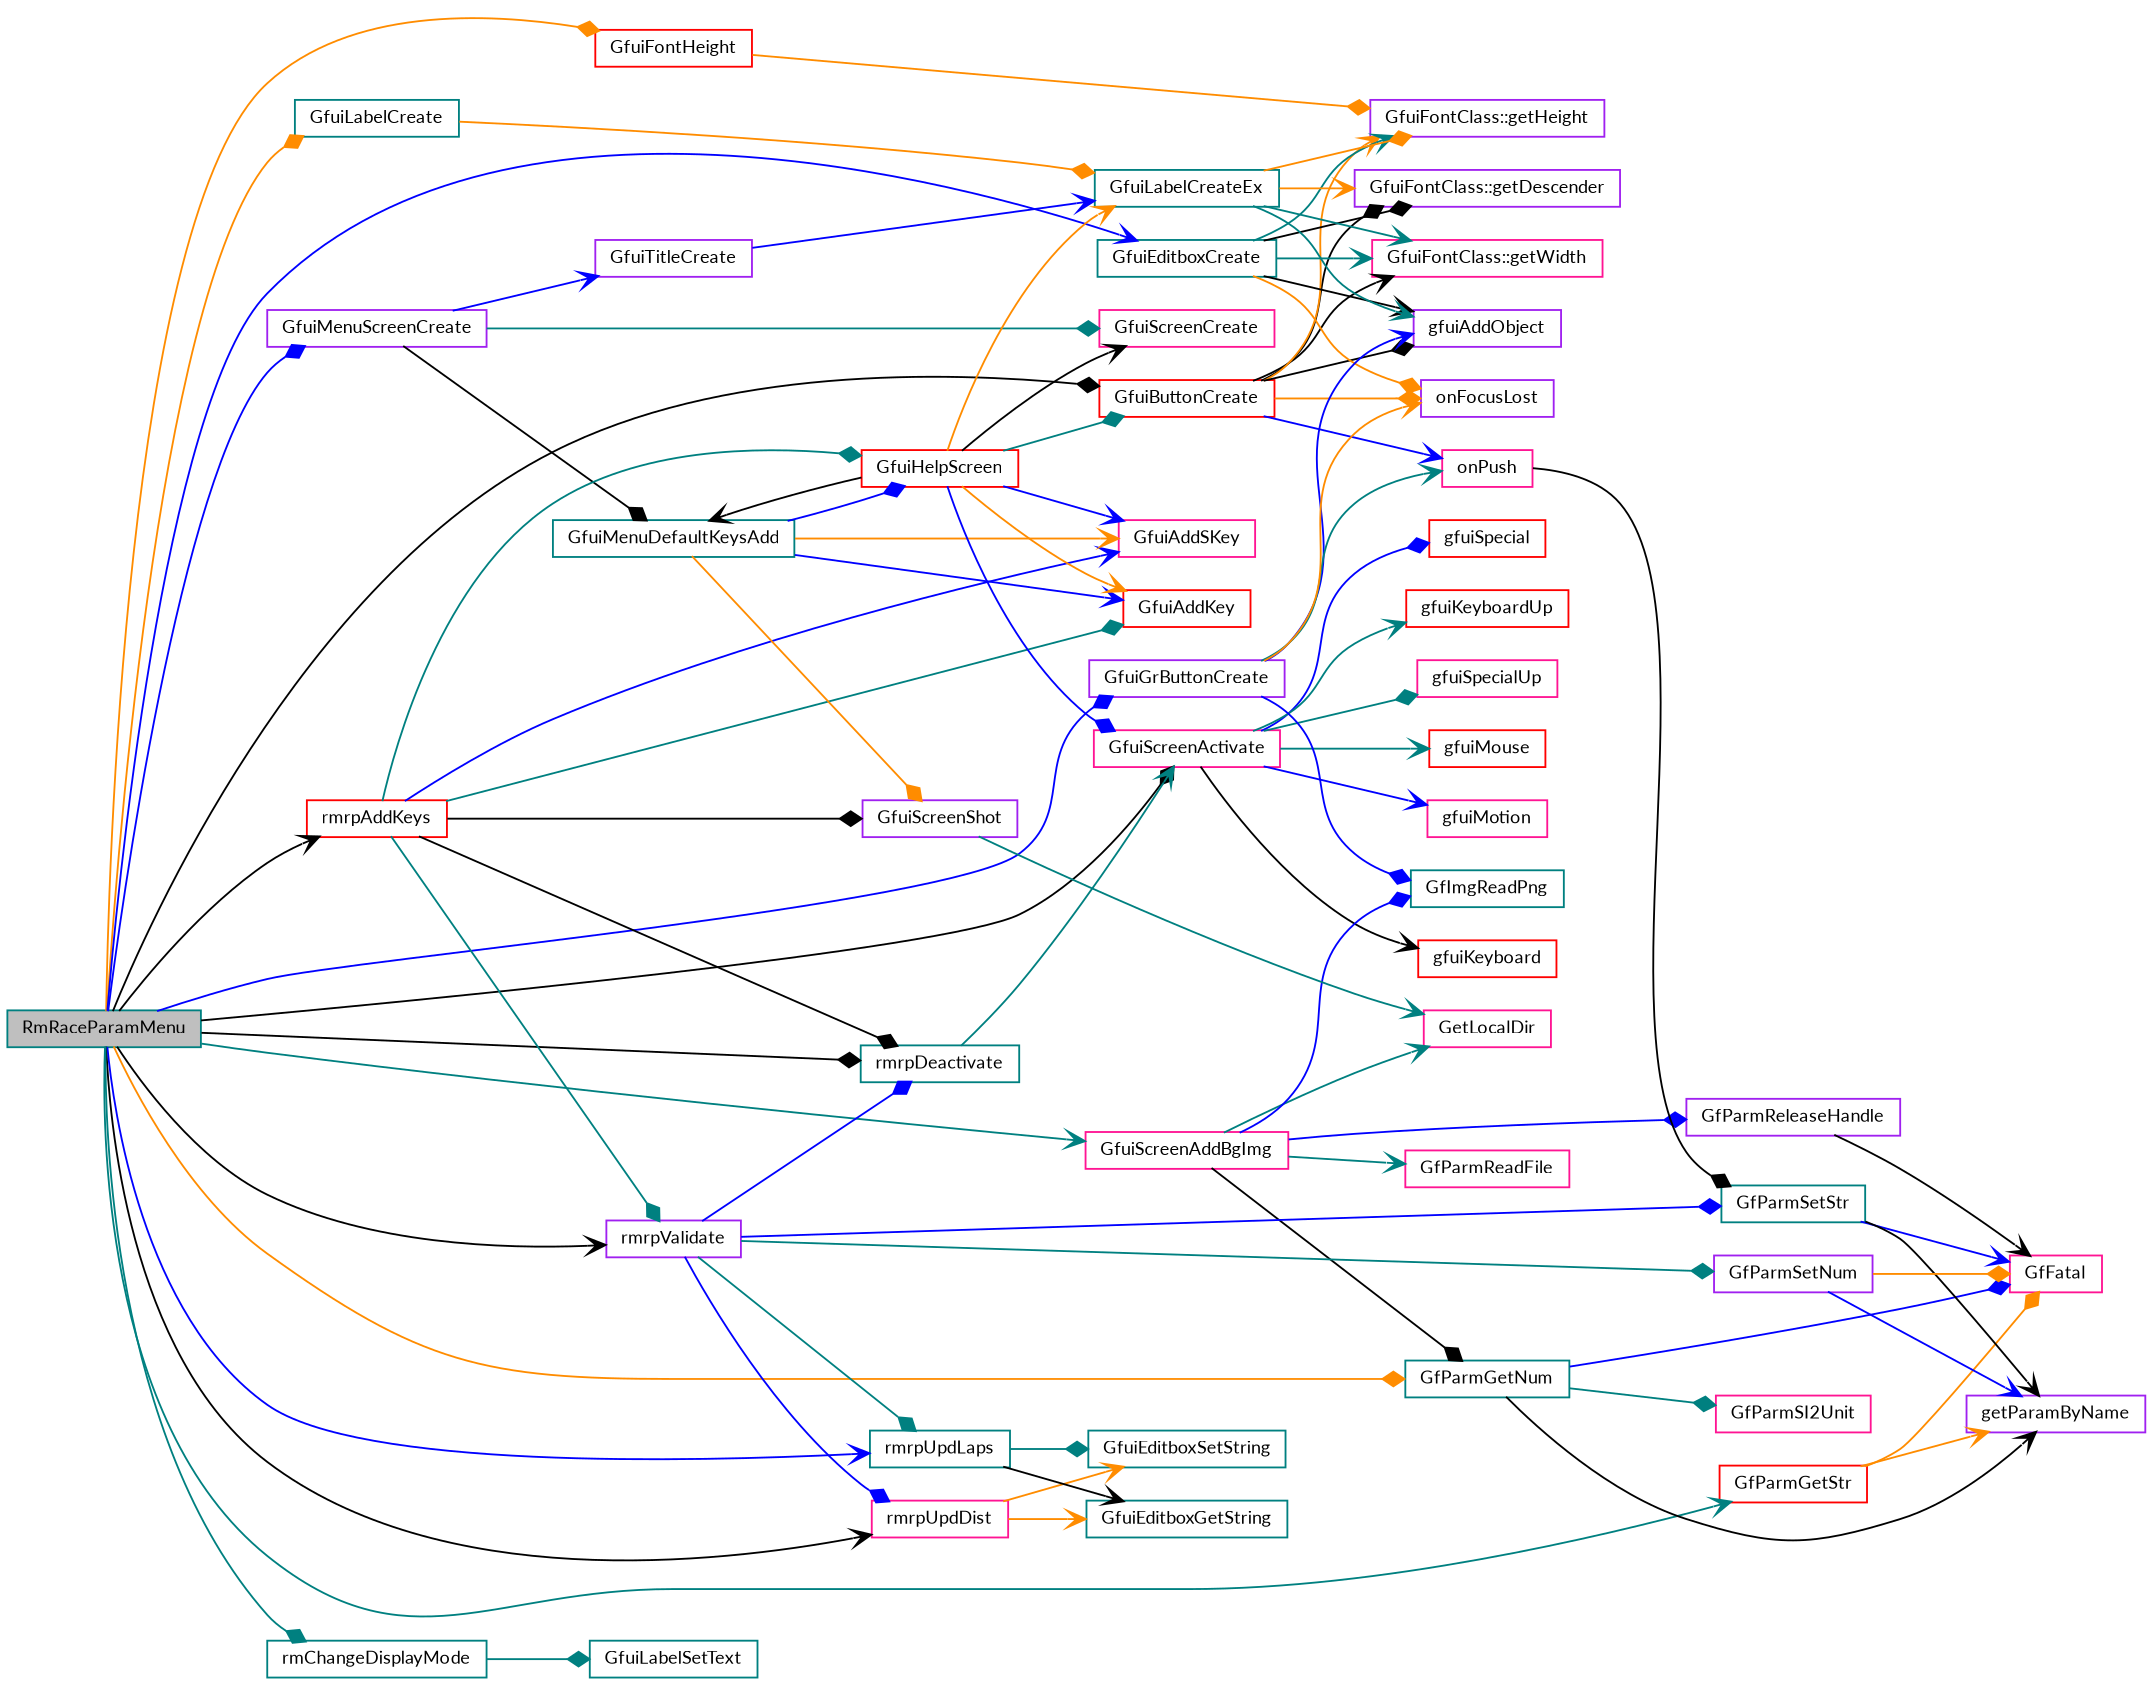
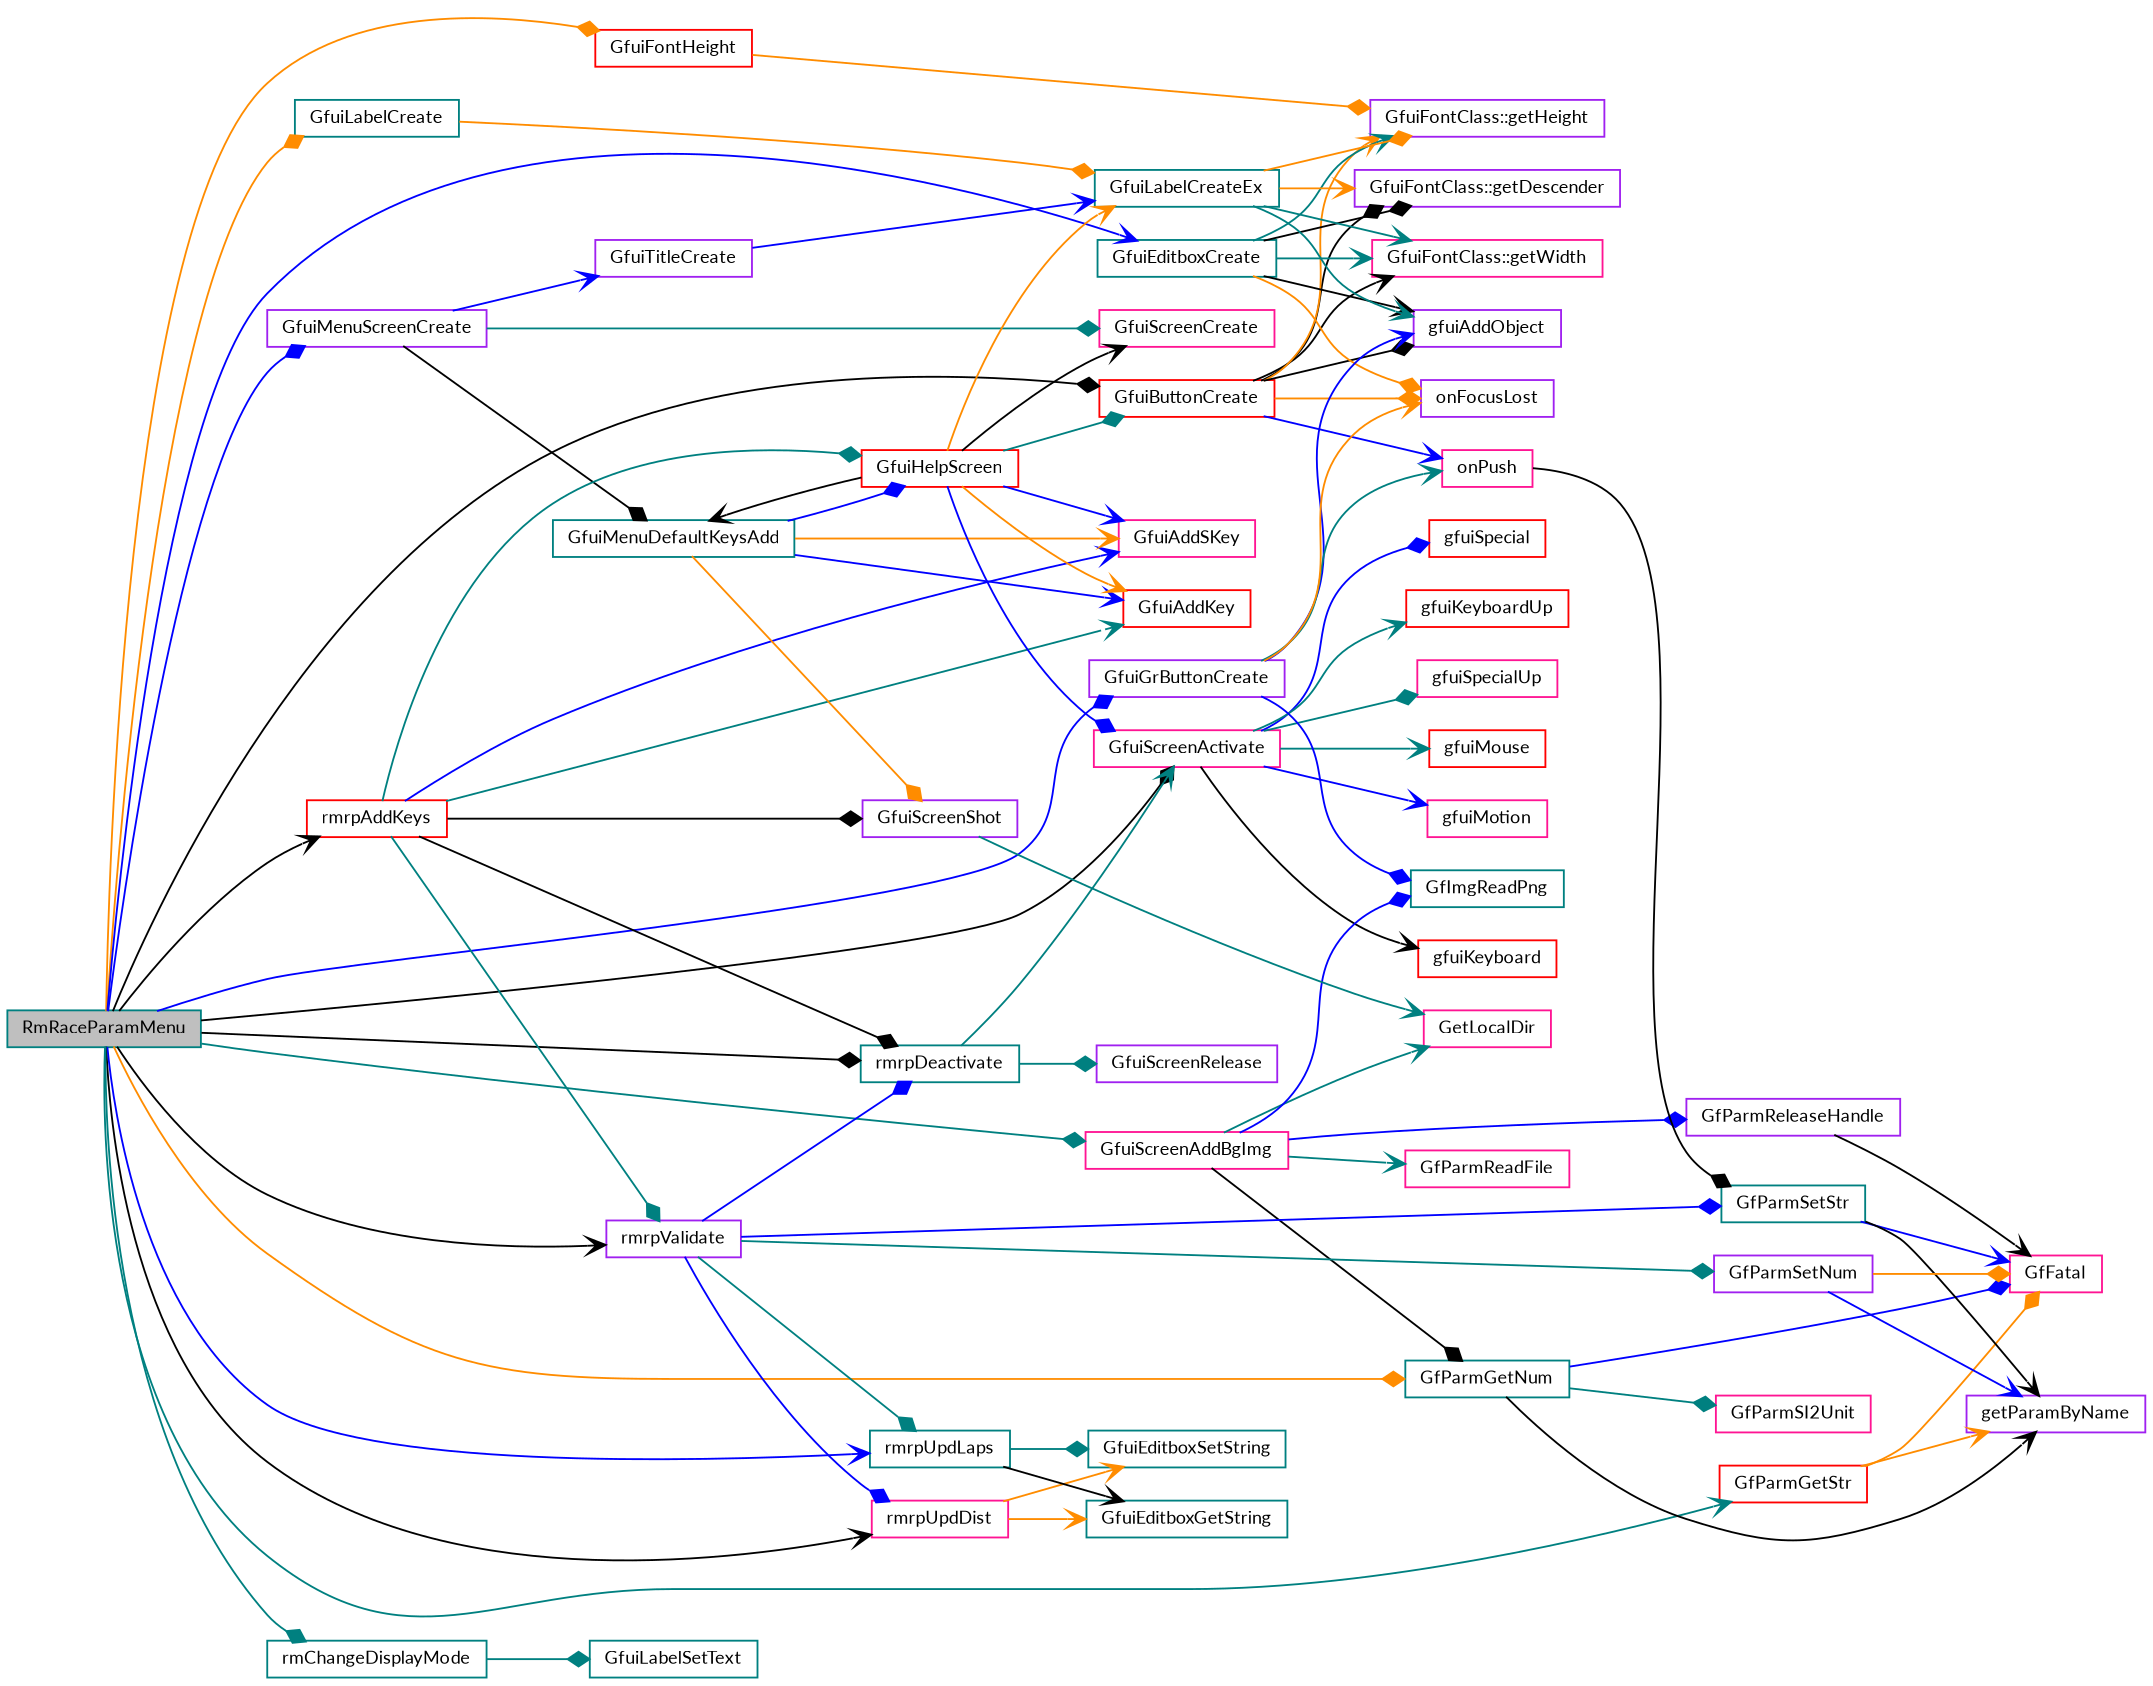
(774, 716) -> (774, 716)
none -> (1187, 1064)
(634, 1095) -> (634, 1095)
